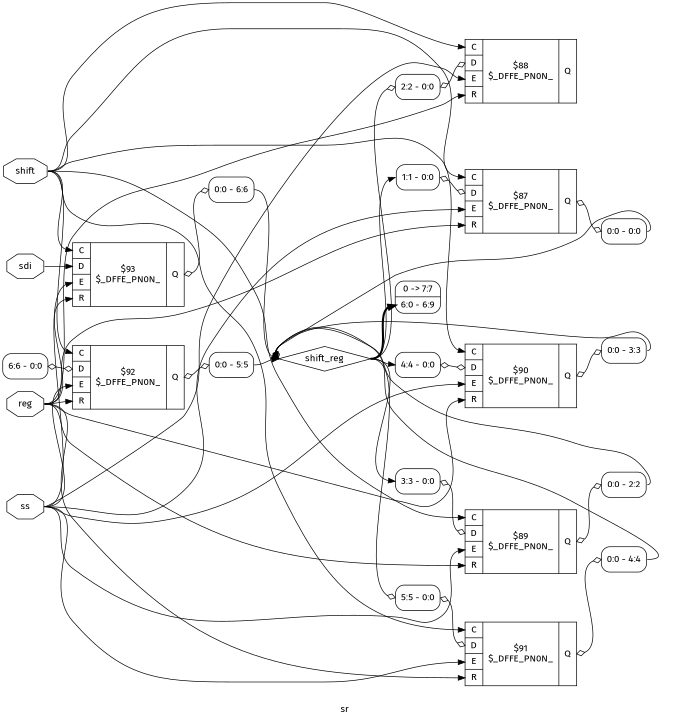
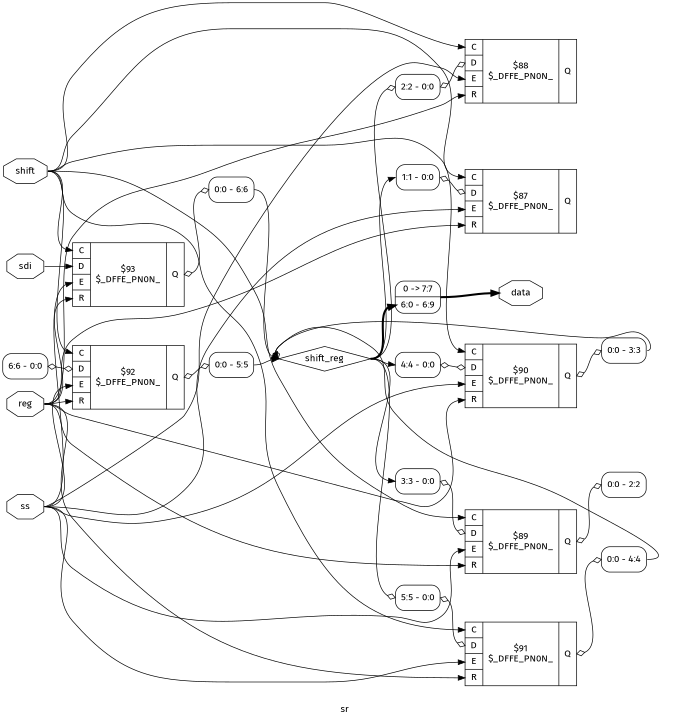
(624, 231) -> none
none -> (521, 293)
(453, 417) -> none
